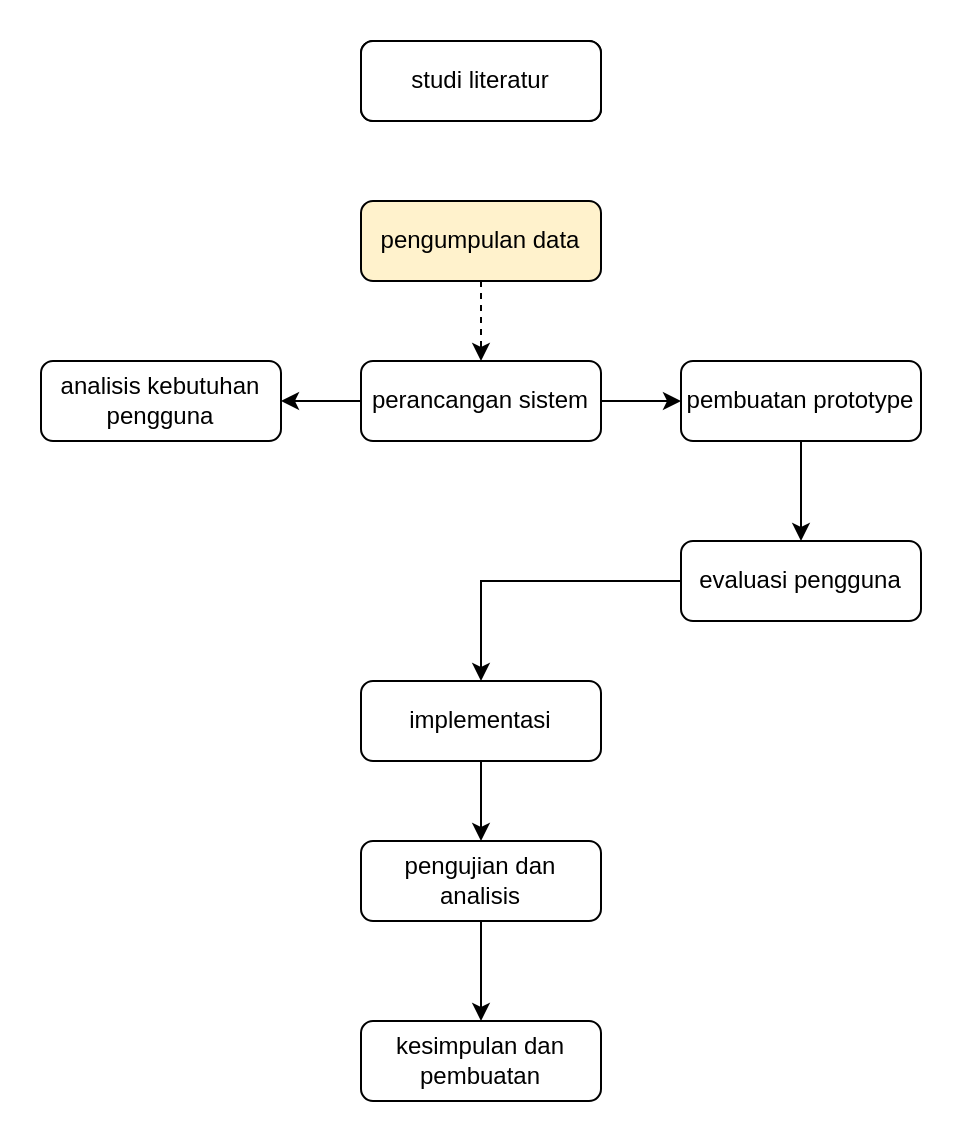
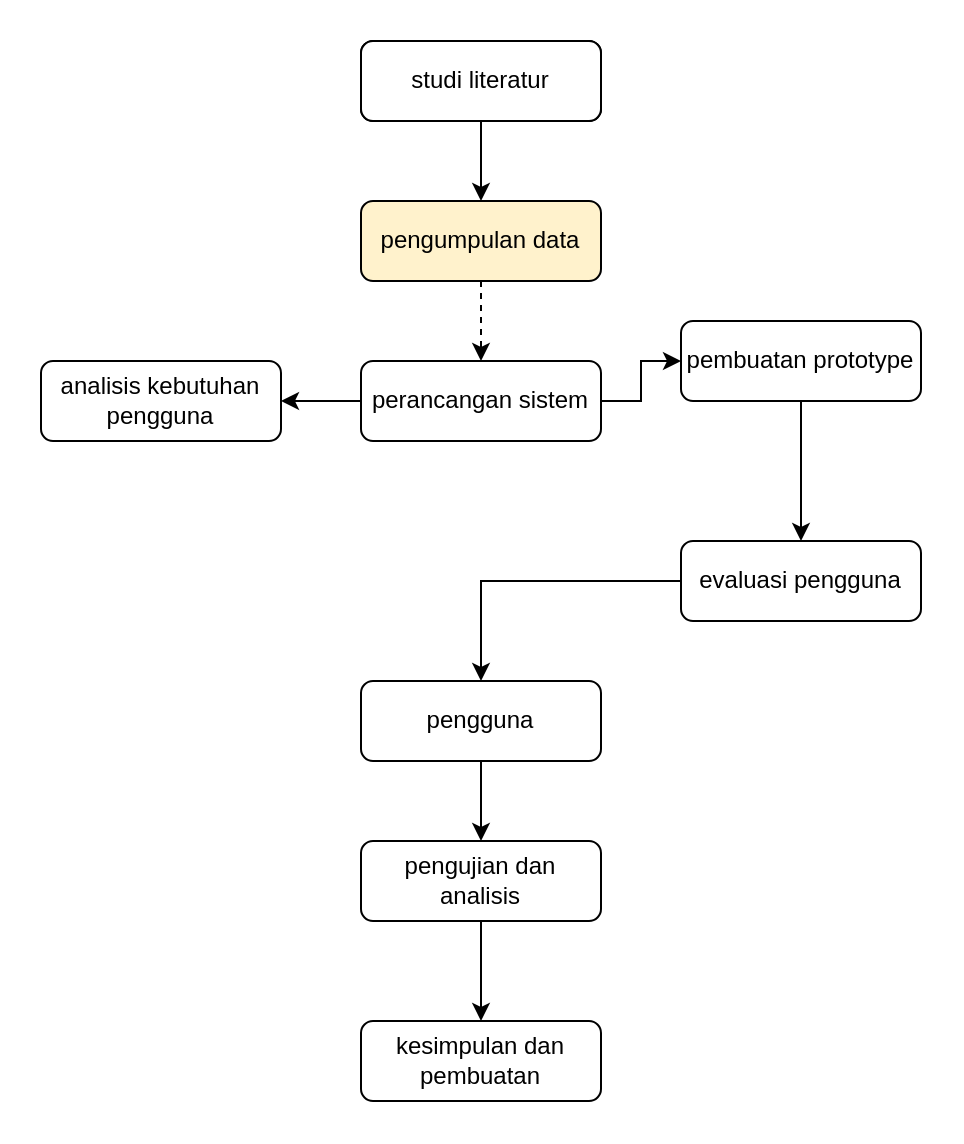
none -> (481, 154)
(801, 401) -> (801, 361)
(481, 721) -> (481, 721)
